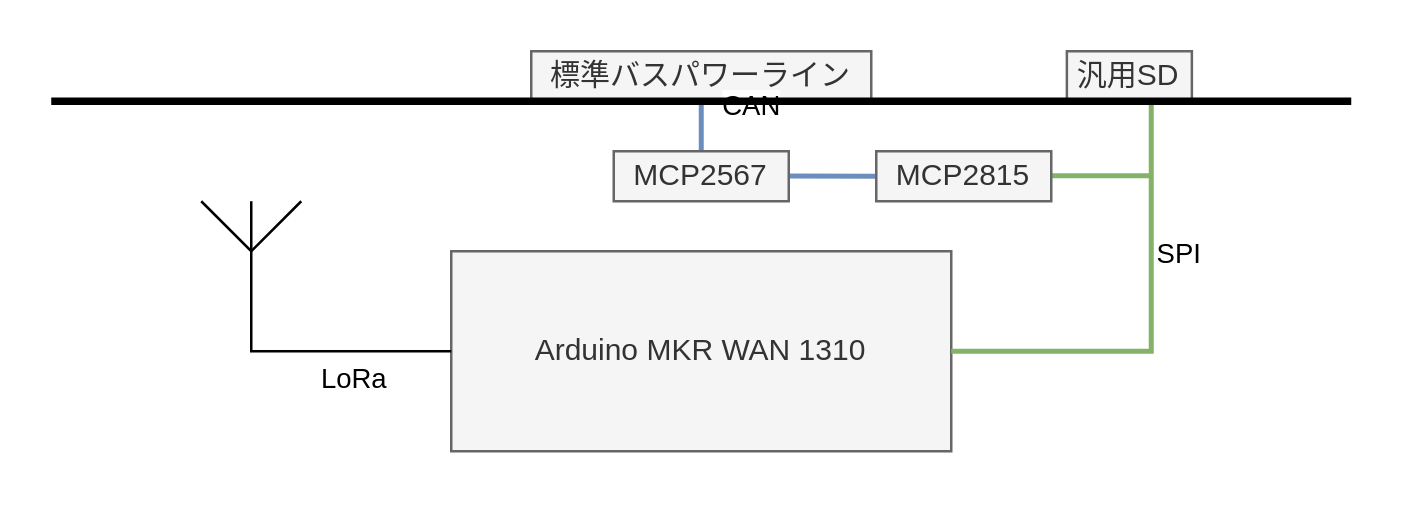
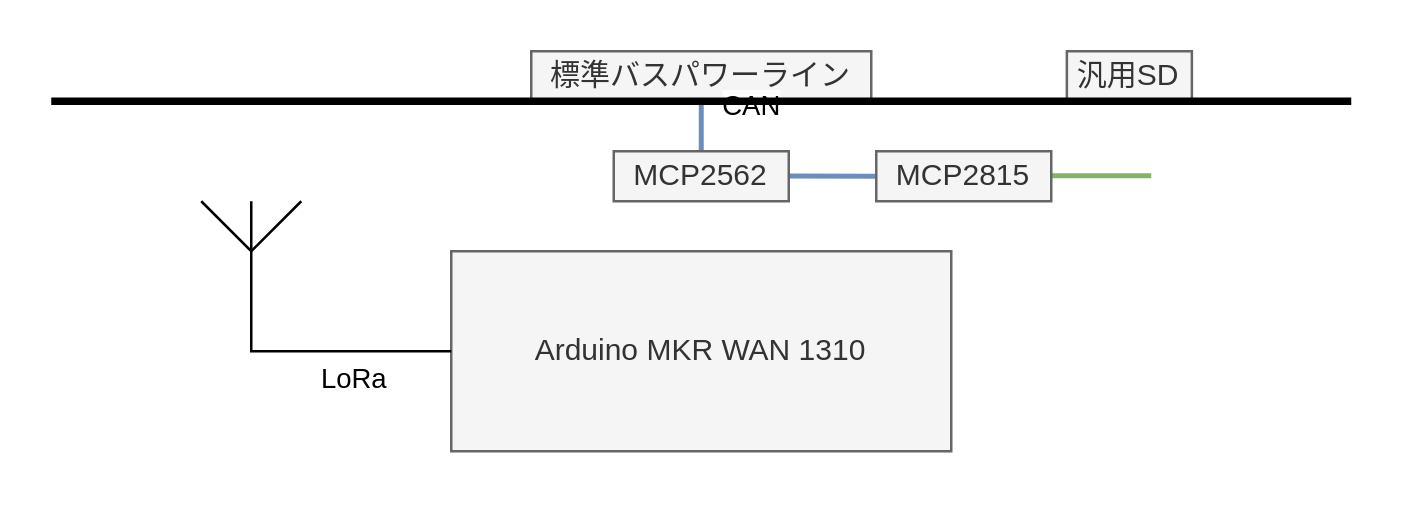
(701, 176) -> (701, 176)
(1137, 351) -> none
